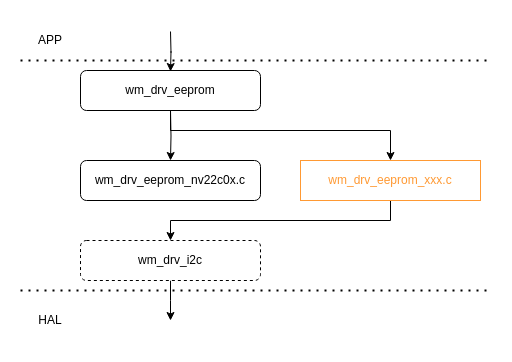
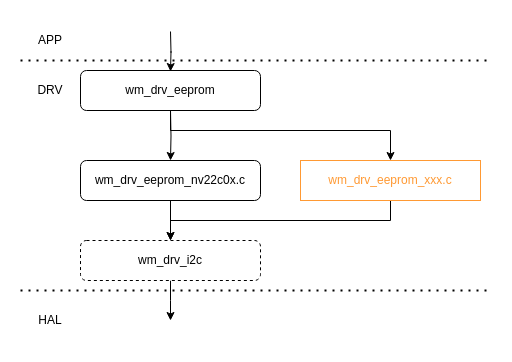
none -> (51, 91)
none -> (171, 209)
